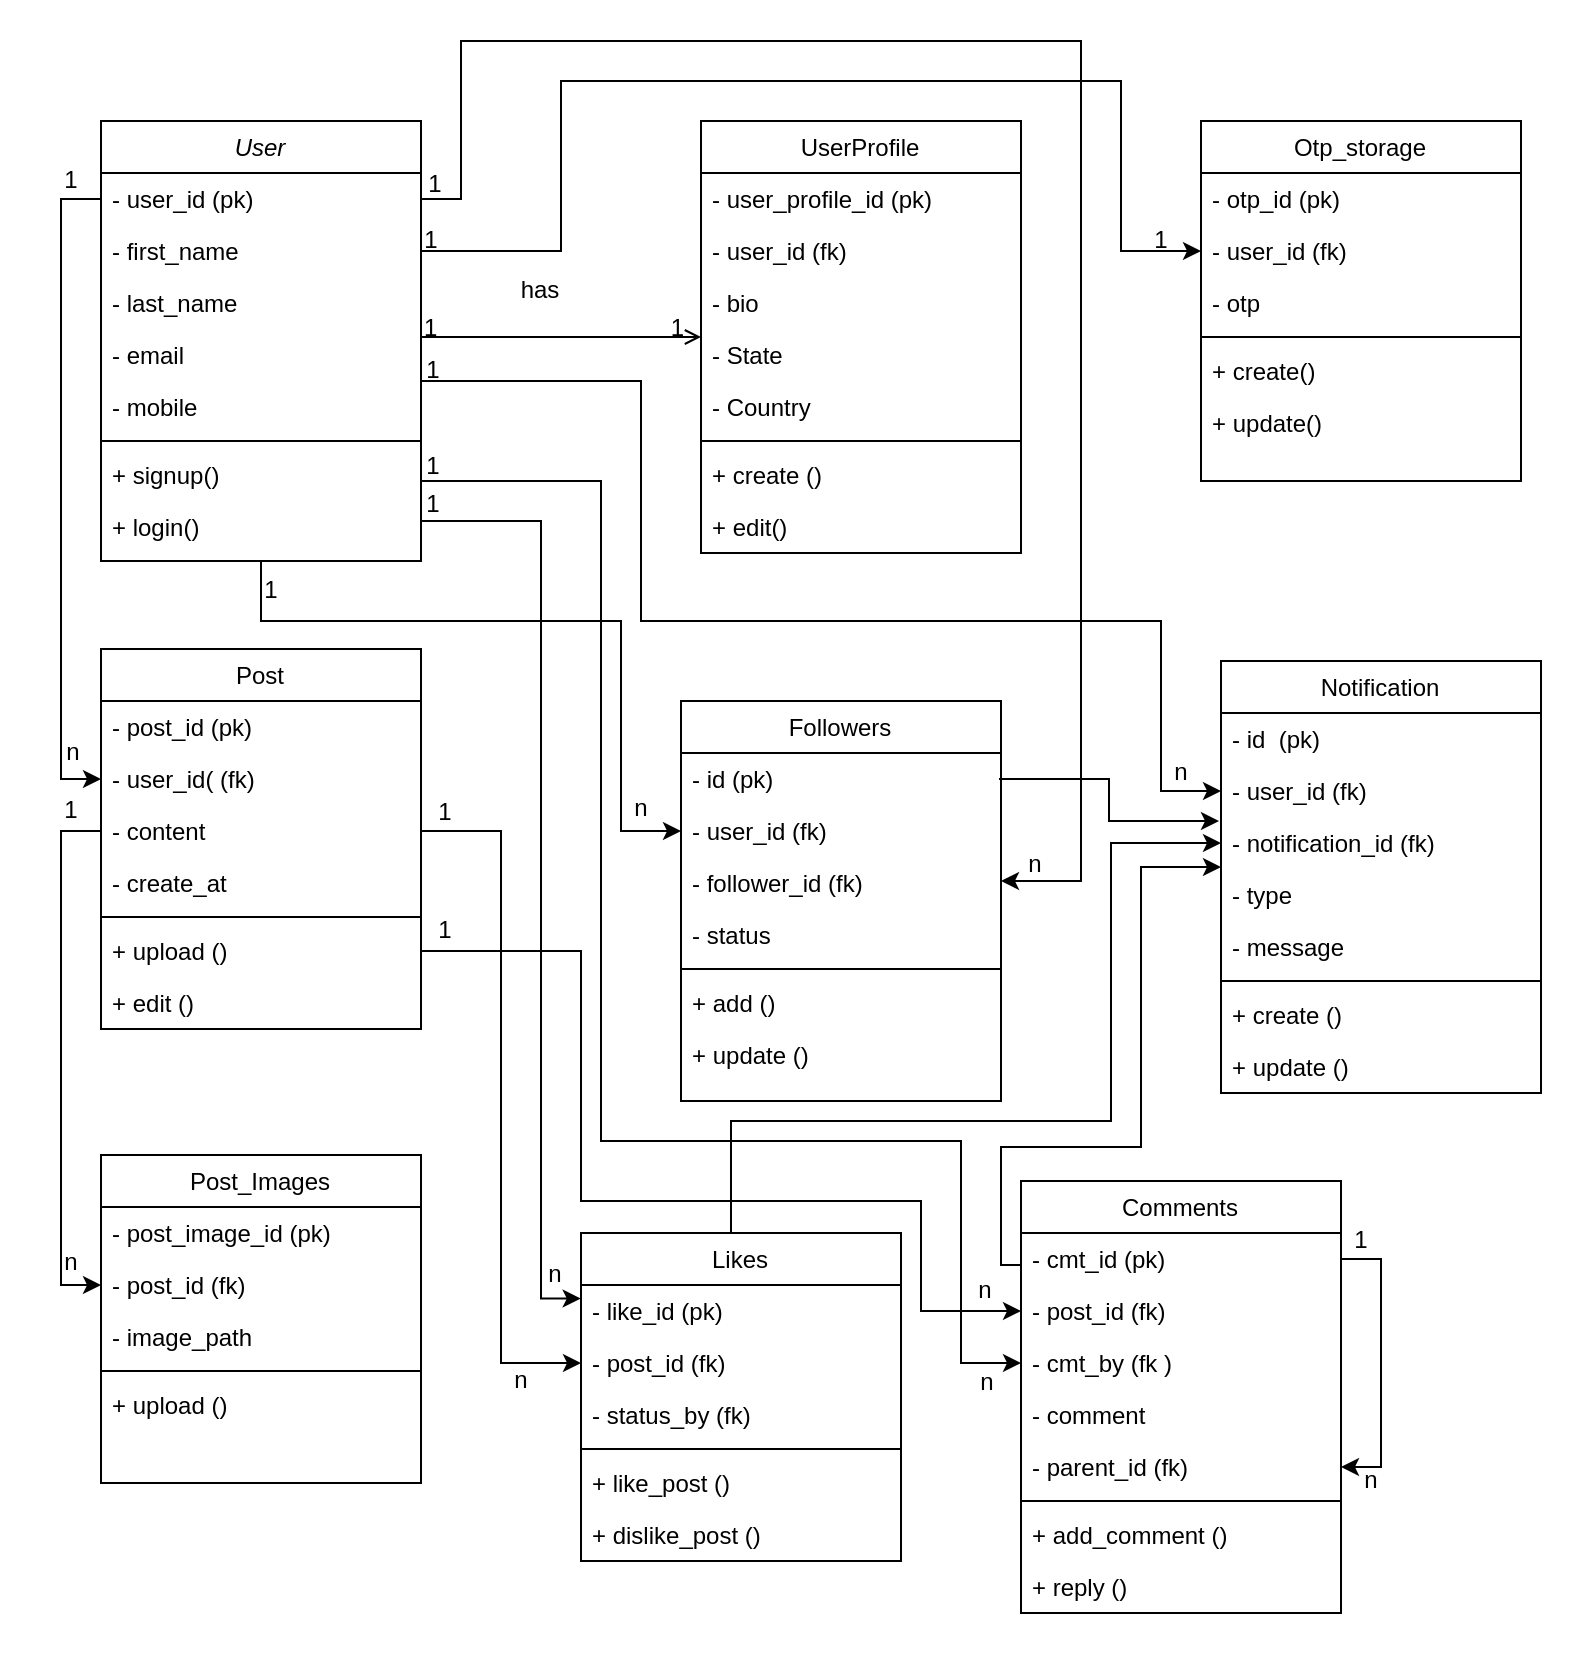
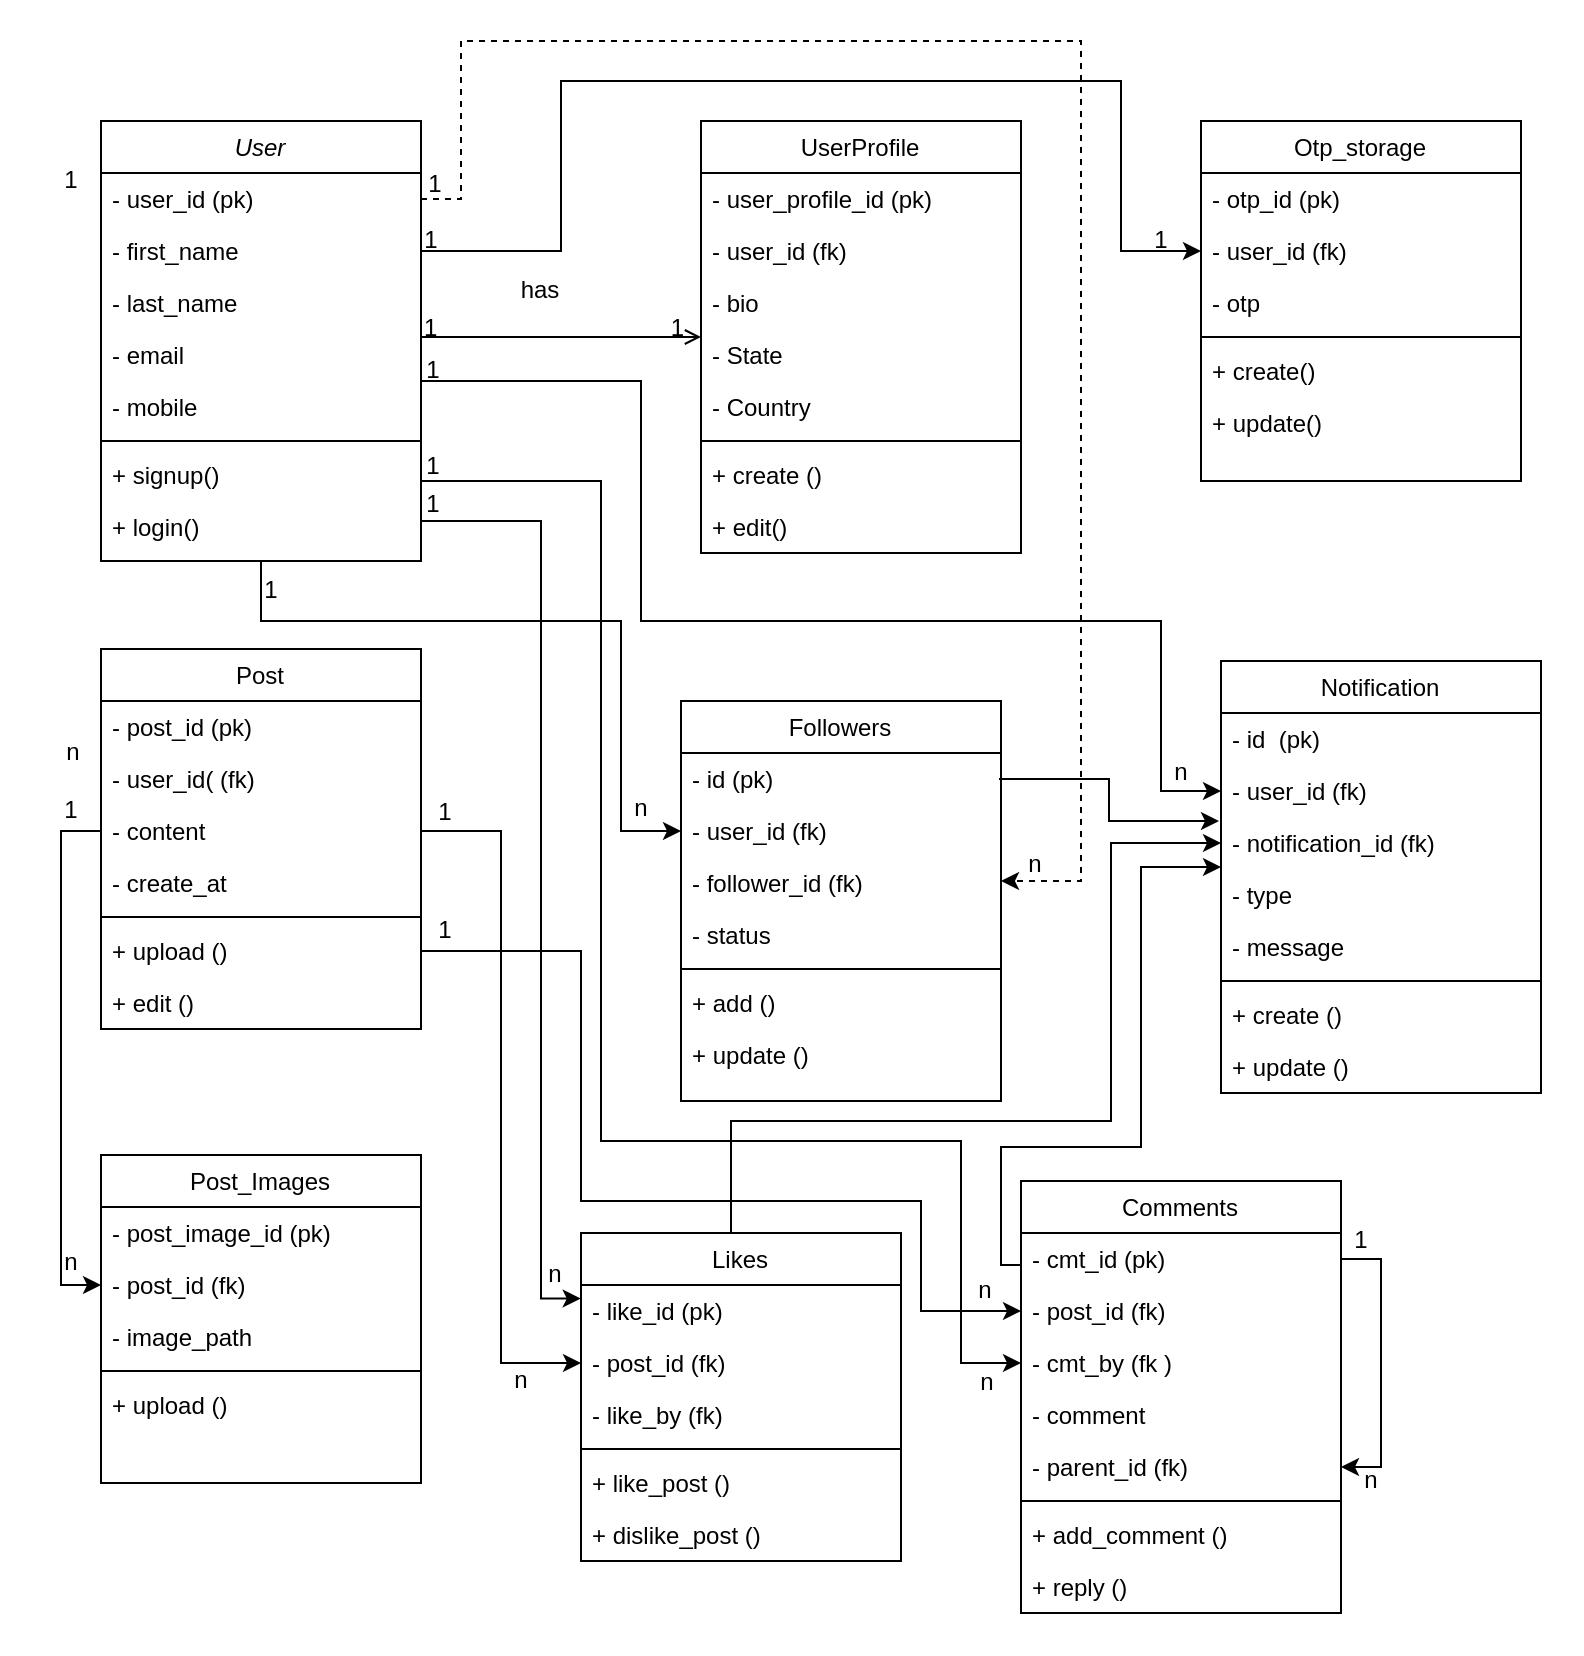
(691, 41) -> (691, 41)
(61, 484) -> none
(693, 1416) -> (674, 1416)
